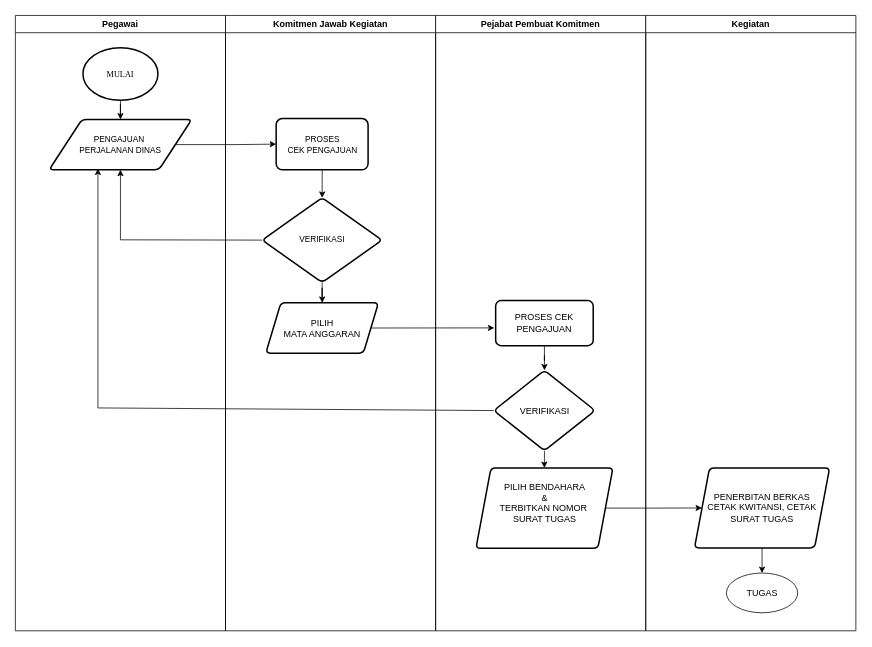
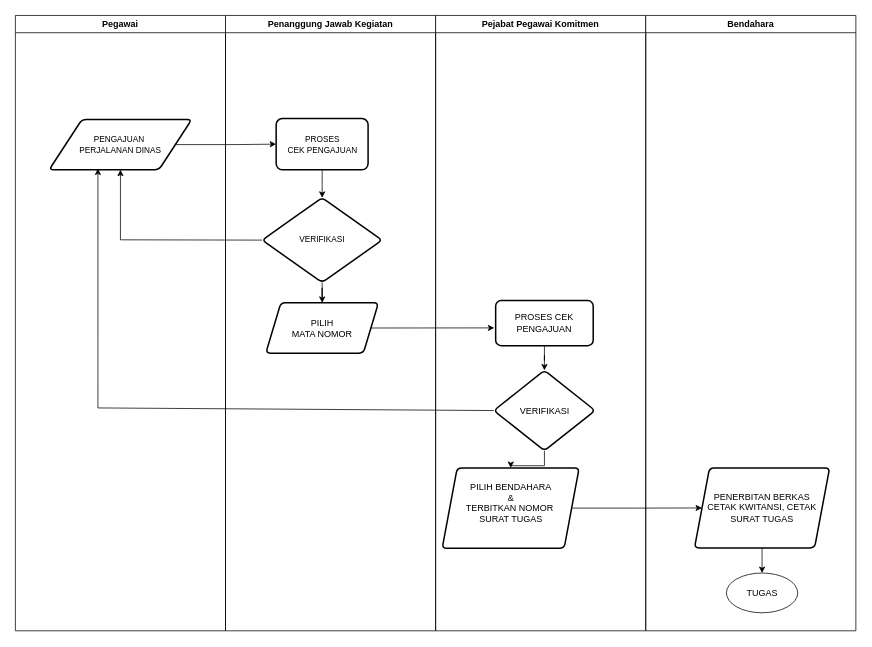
(330, 24) -> (330, 24)
(540, 24) -> (540, 24)
(750, 24) -> (750, 24)
(120, 74) -> none
(120, 113) -> none
(322, 328) -> (322, 328)
(544, 508) -> (510, 508)
